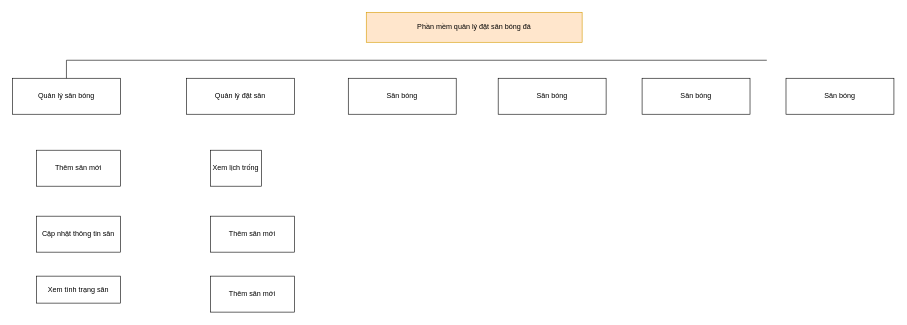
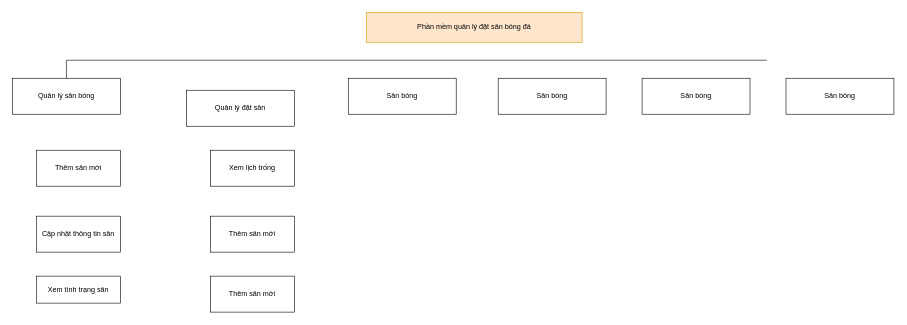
(240, 96) -> (240, 108)
(236, 168) -> (252, 168)
